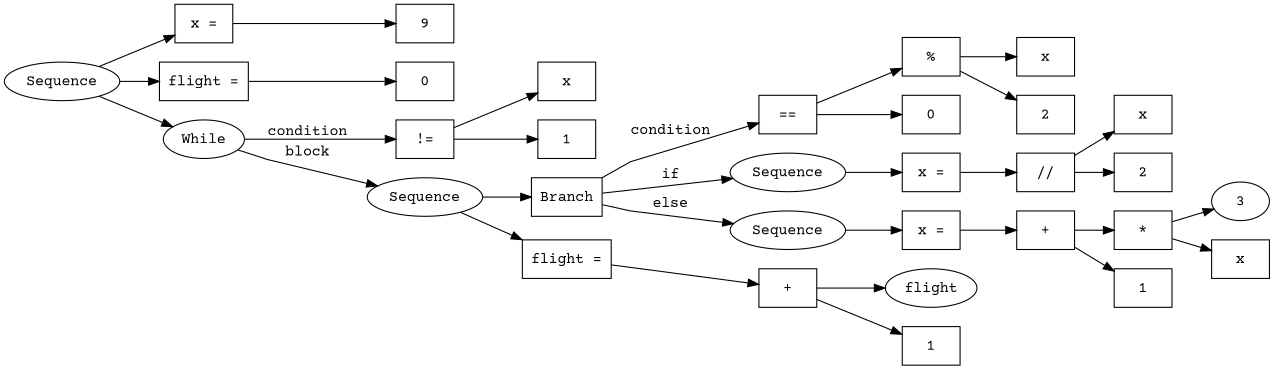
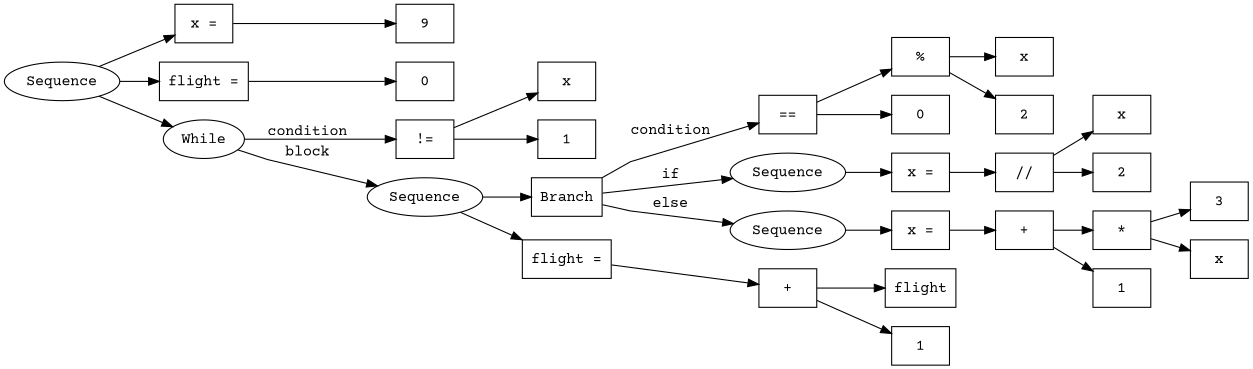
(1241, 201) -> (1219, 201)
(931, 288) -> (921, 288)
